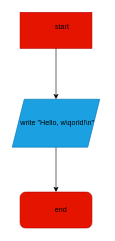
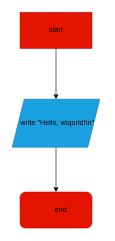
(62, 27) -> (56, 30)
